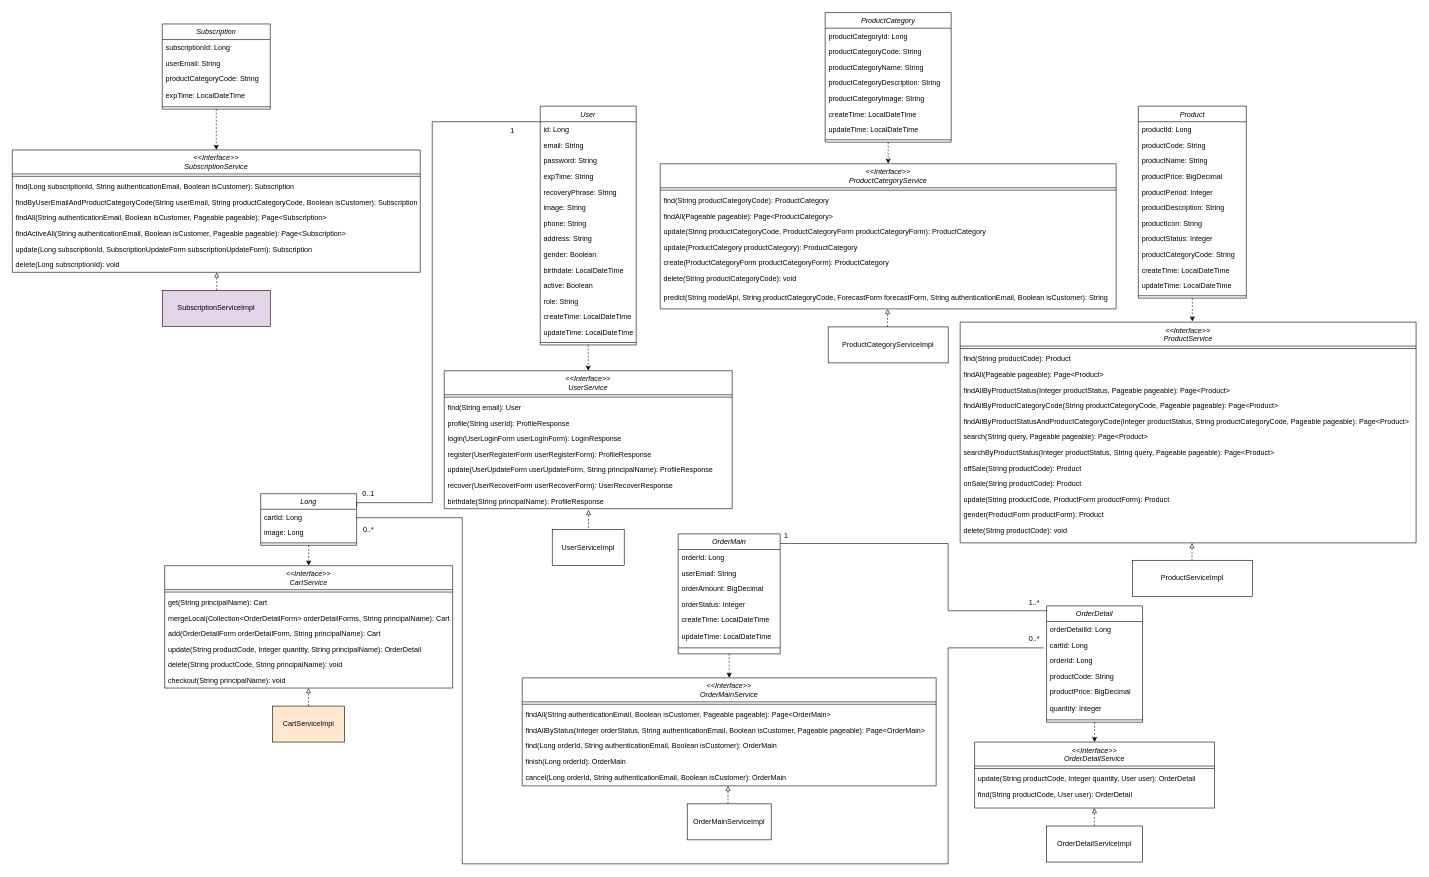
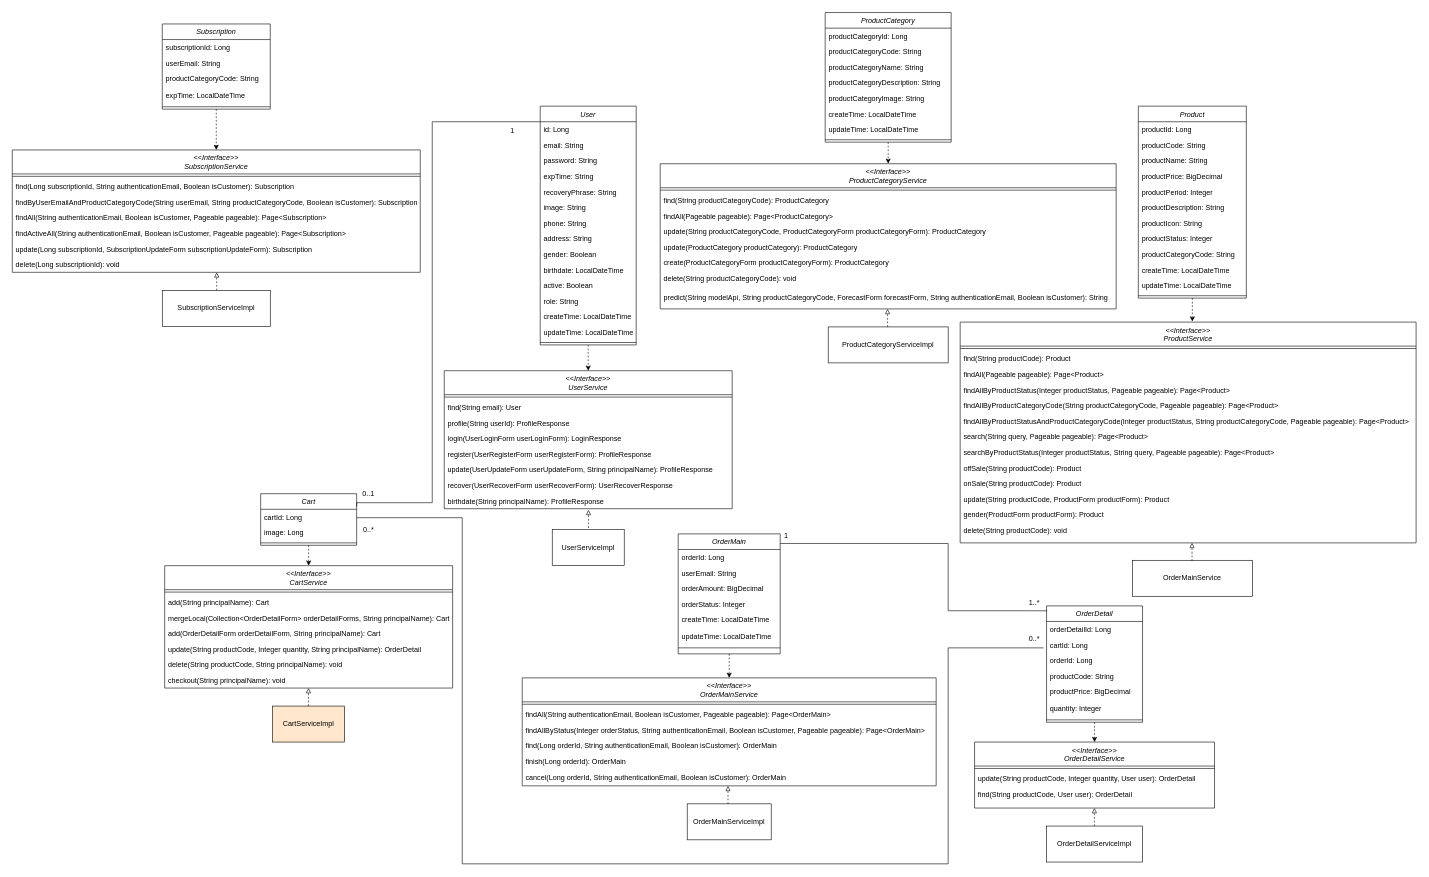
(216, 308) -> (216, 308)
(308, 502) -> (308, 502)
(1193, 578) -> (1193, 578)
(225, 602) -> (225, 602)
